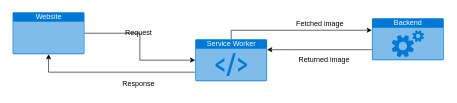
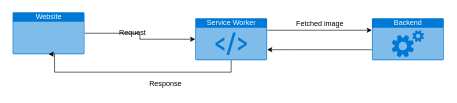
(138, 33) -> (132, 33)
(231, 60) -> (231, 39)
(324, 60) -> none
(138, 84) -> (165, 84)
